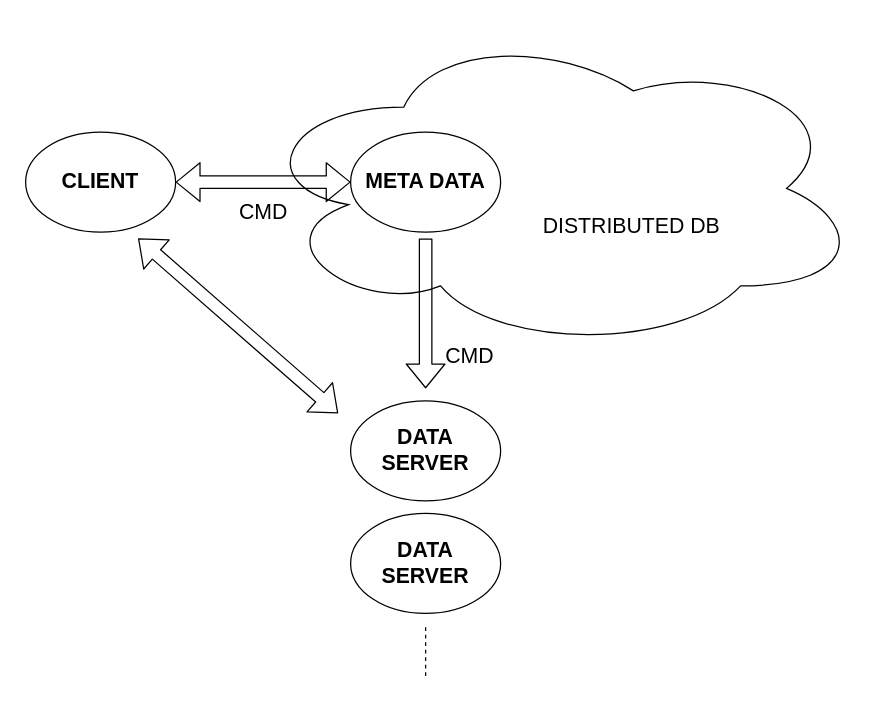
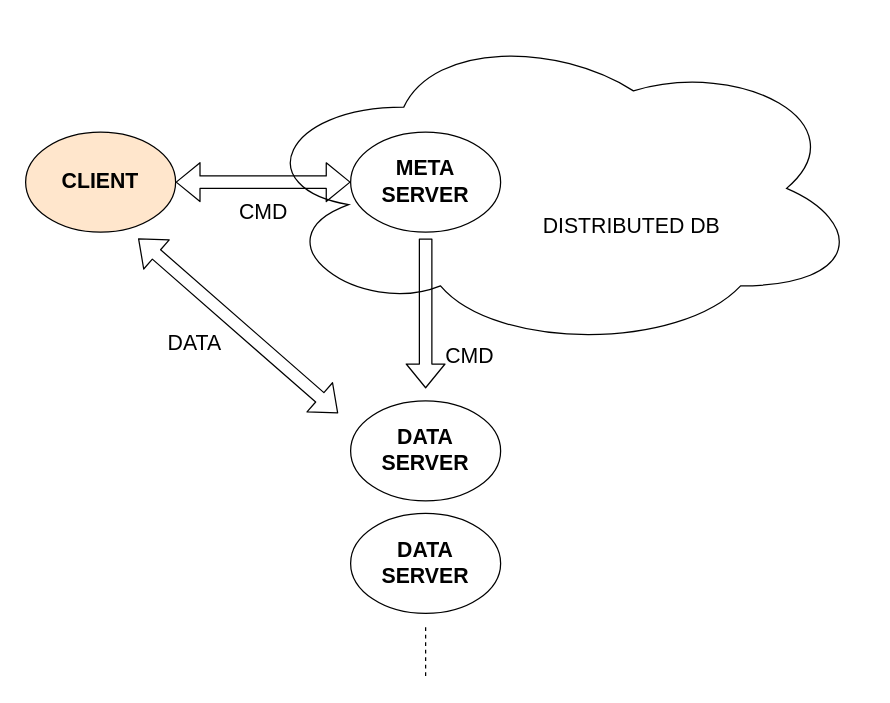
(101, 182) -> (101, 182)
(426, 182) -> (426, 182)
none -> (194, 344)
